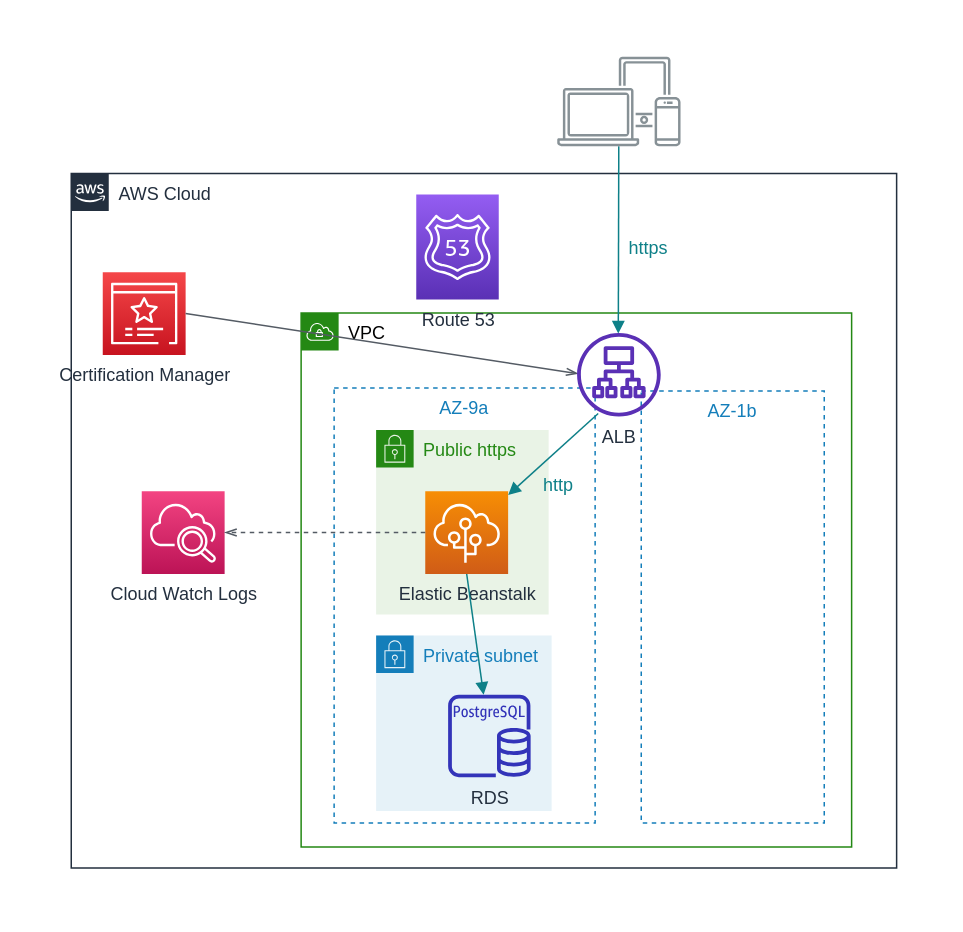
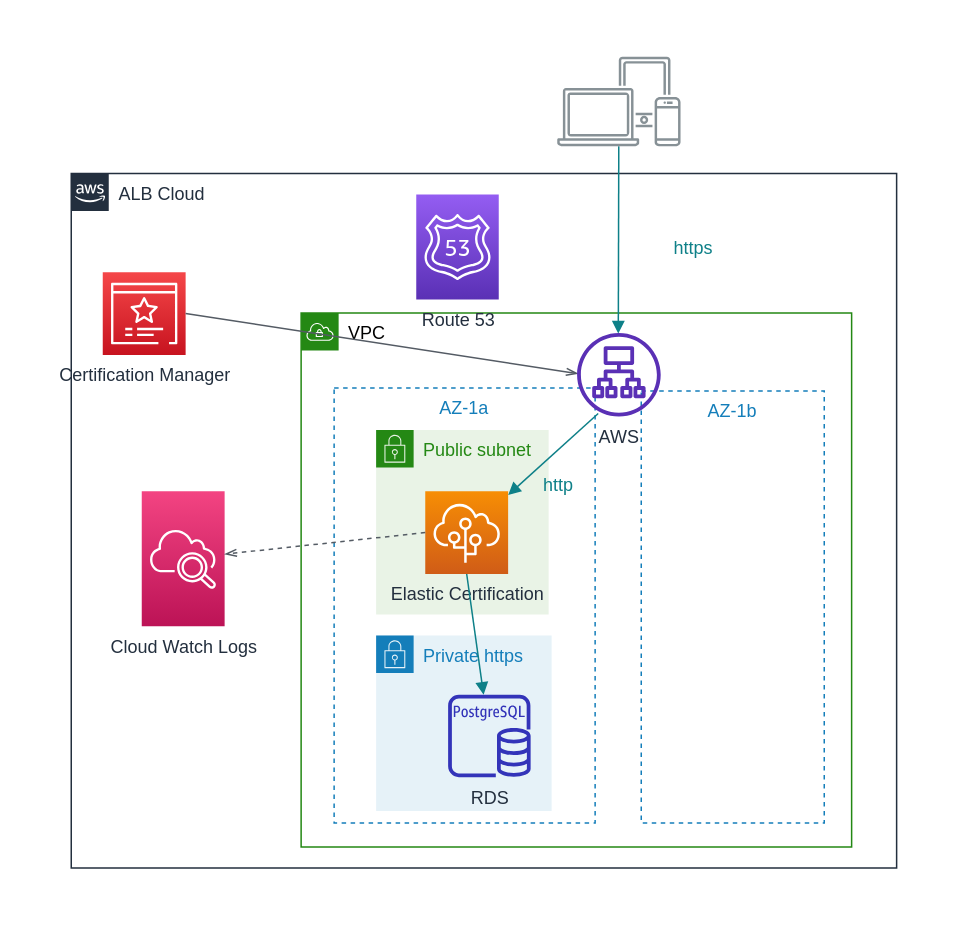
(160, 195) -> (160, 195)
(649, 248) -> (694, 248)
(464, 408) -> (464, 408)
(620, 438) -> (620, 438)
(477, 451) -> (482, 451)
(183, 532) -> (183, 558)
(468, 595) -> (468, 595)
(488, 667) -> (485, 657)
